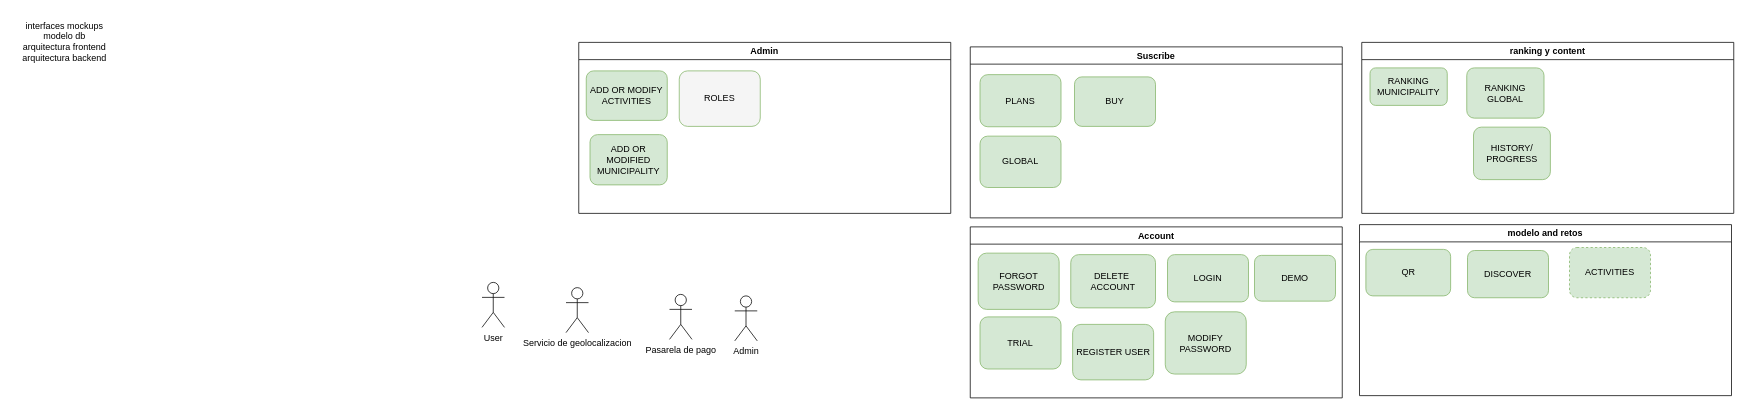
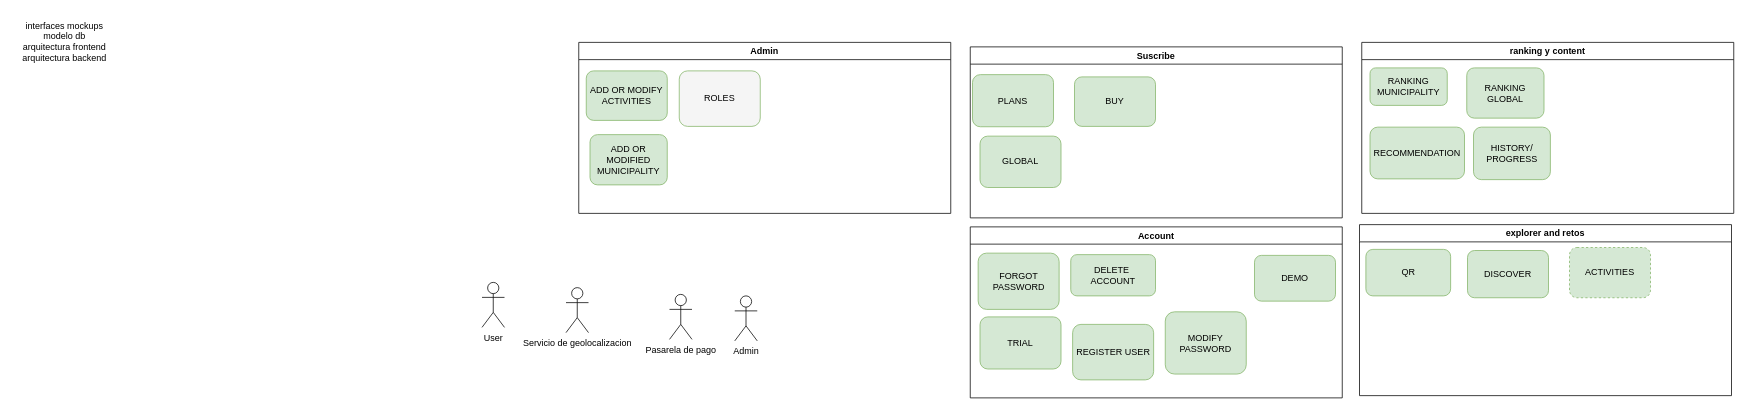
(1020, 101) -> (1013, 101)
none -> (1417, 153)
(1545, 234) -> (1545, 234)
(1208, 278) -> none
(1113, 281) -> (1113, 275)
